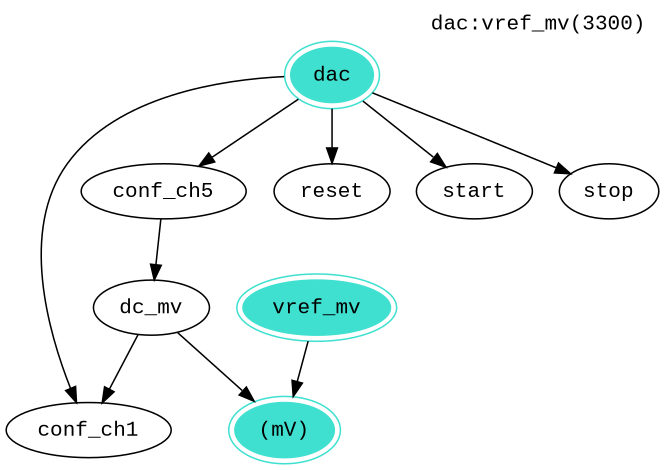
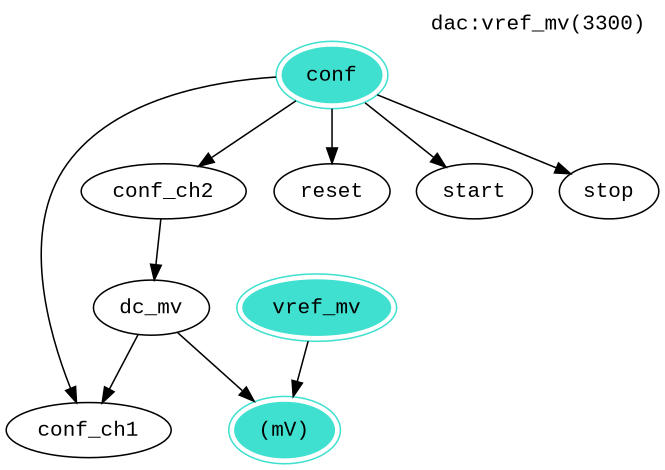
(332, 75) -> (332, 75)
(164, 191) -> (164, 191)
